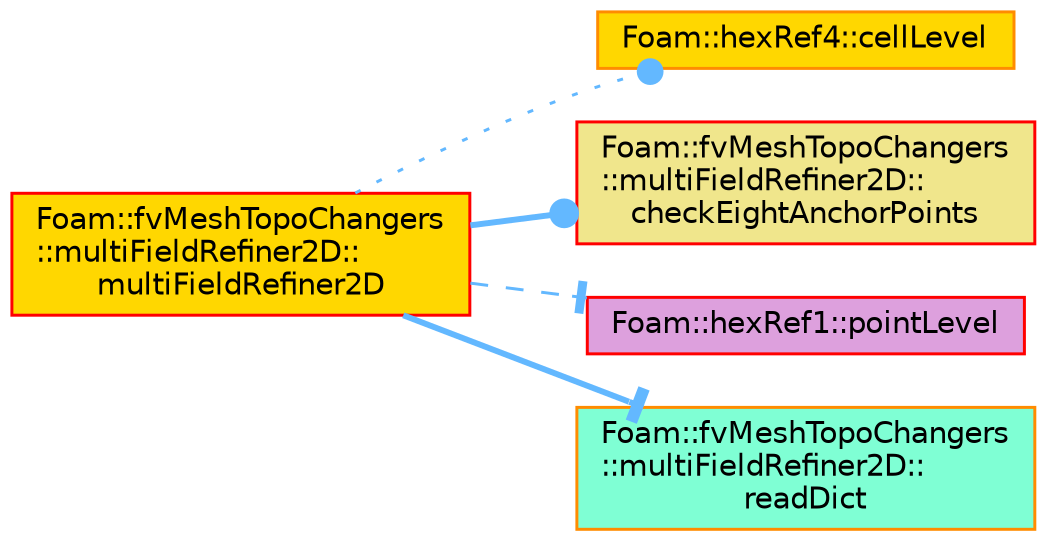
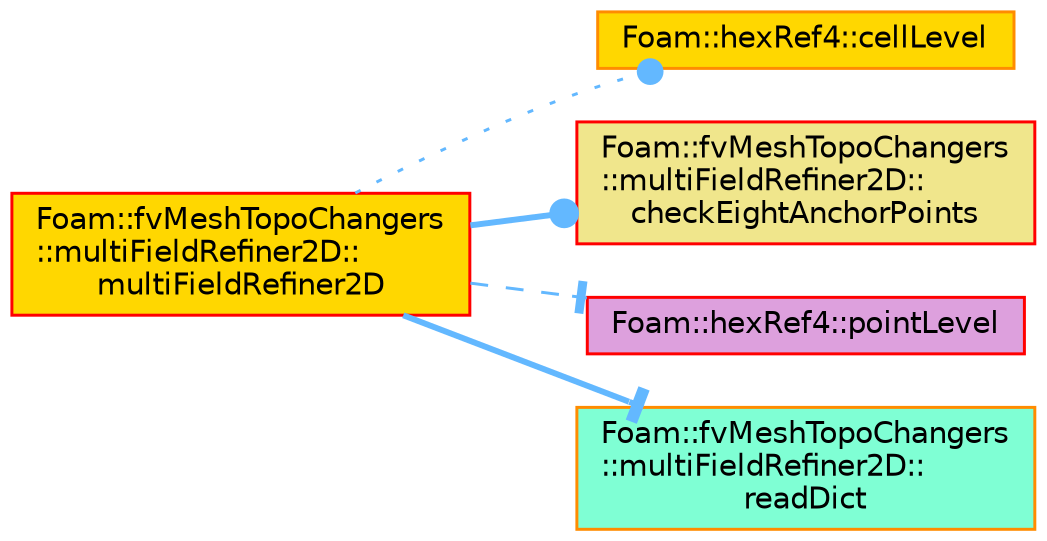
(806, 326) -> (806, 326)
